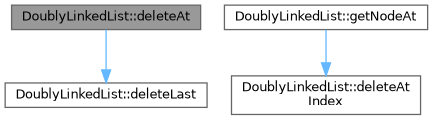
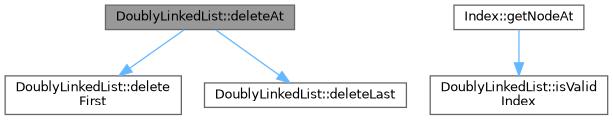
(326, 17) -> (519, 17)
none -> (93, 95)
(326, 95) -> (519, 95)
